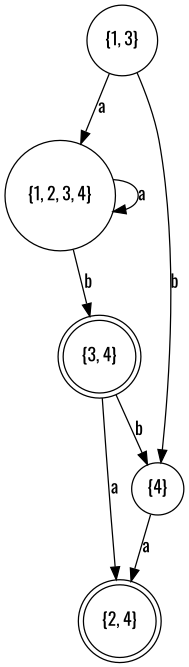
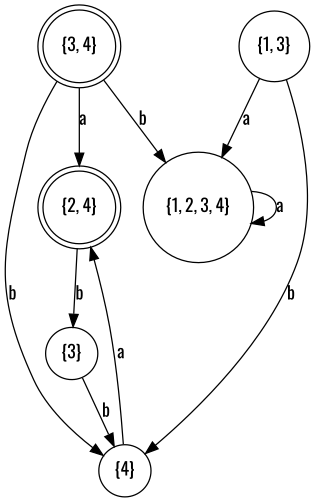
(80, 277) -> (131, 116)
none -> (72, 354)
